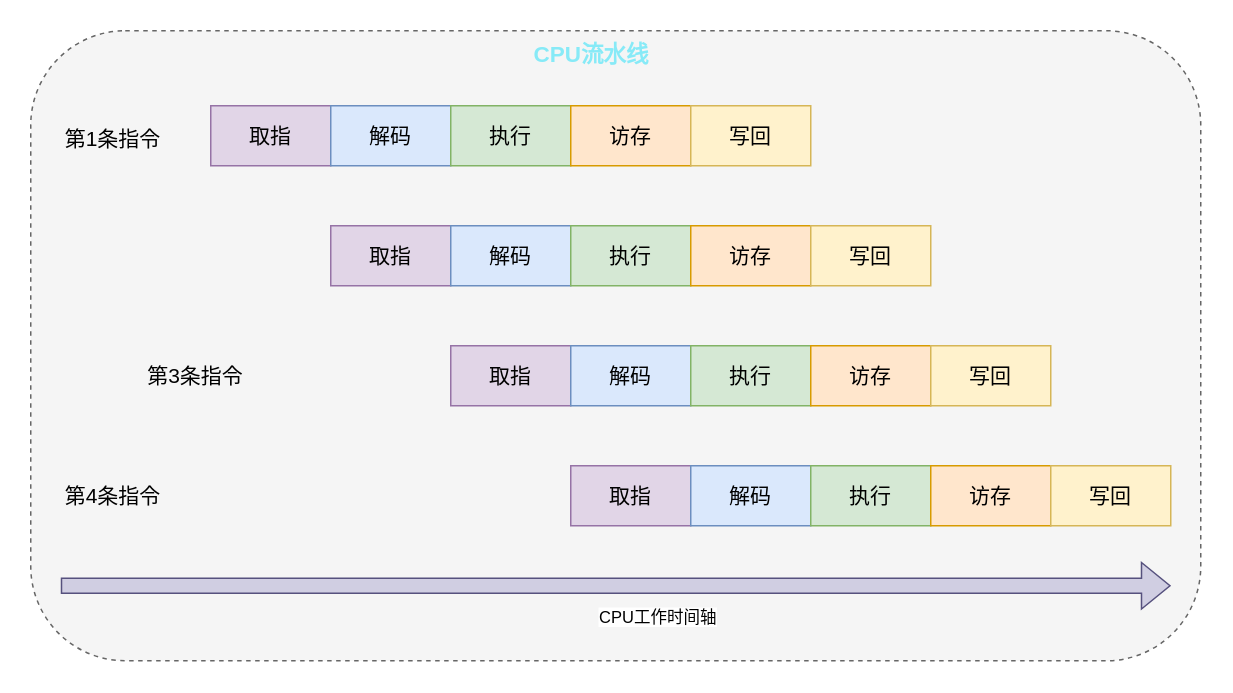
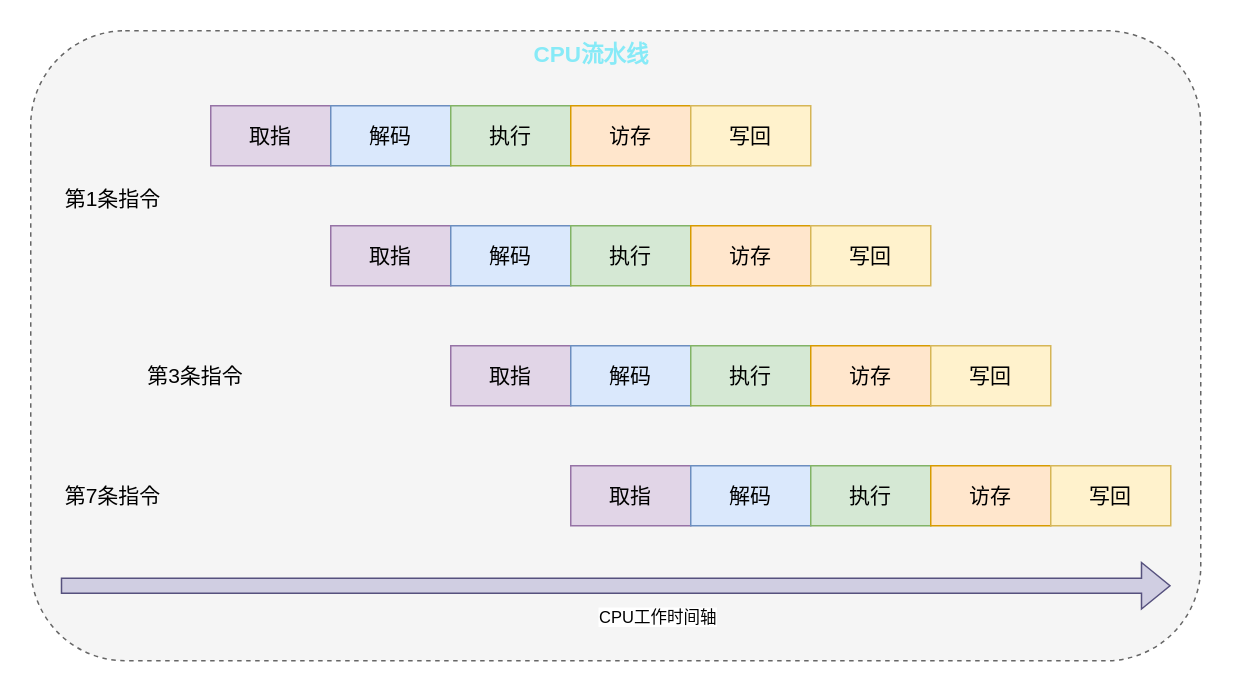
(113, 139) -> (113, 199)
(113, 496) -> (113, 496)
